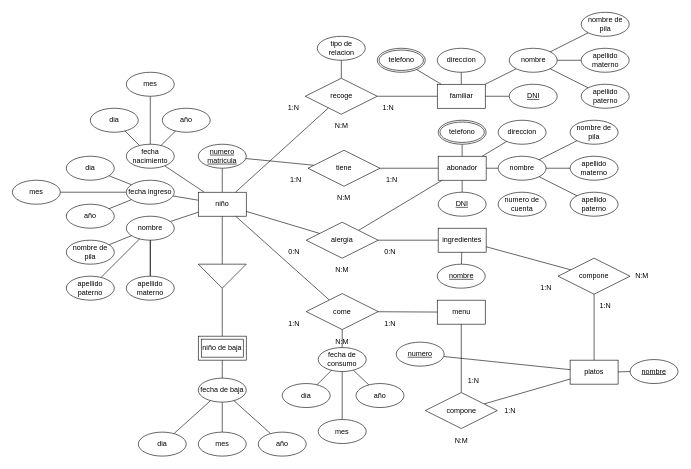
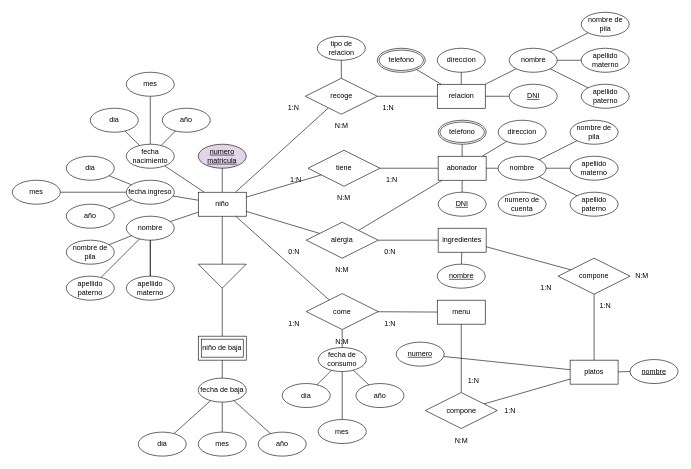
(462, 96) -> (462, 96)
(222, 156) -> (222, 156)
(280, 162) -> (284, 186)
